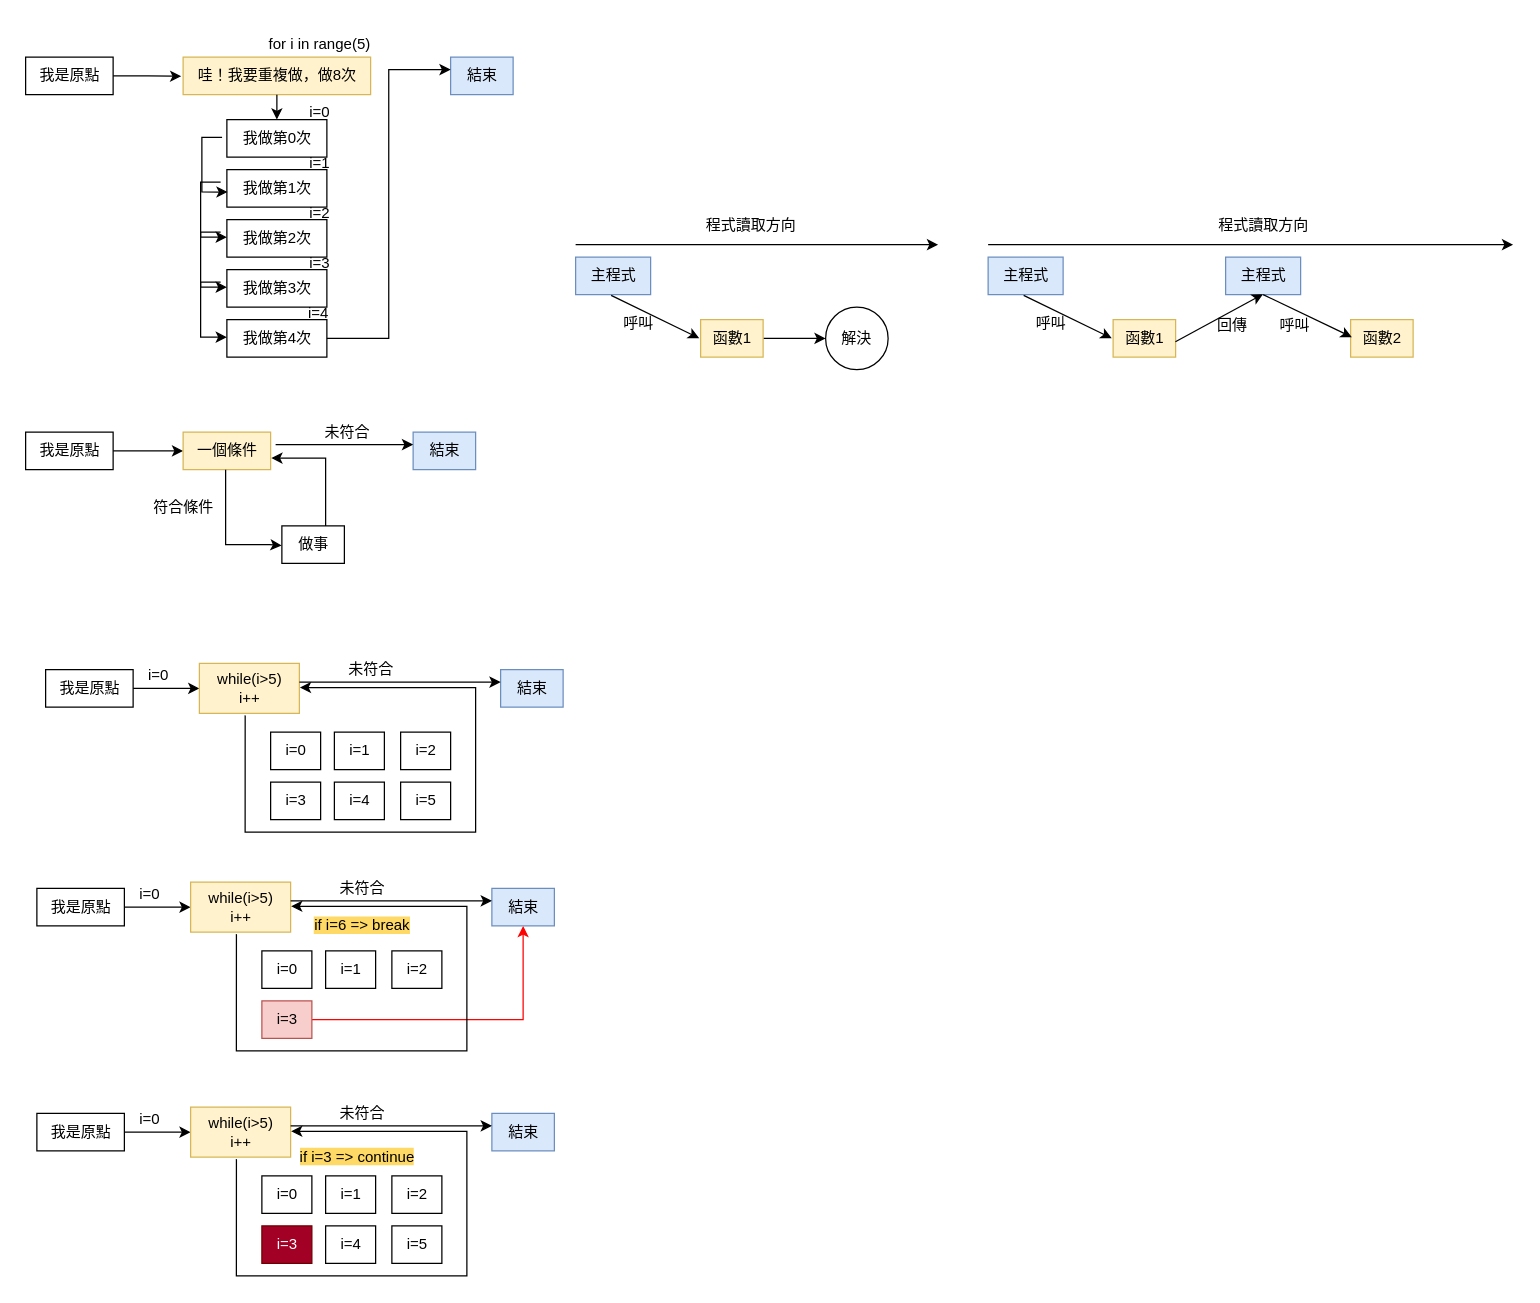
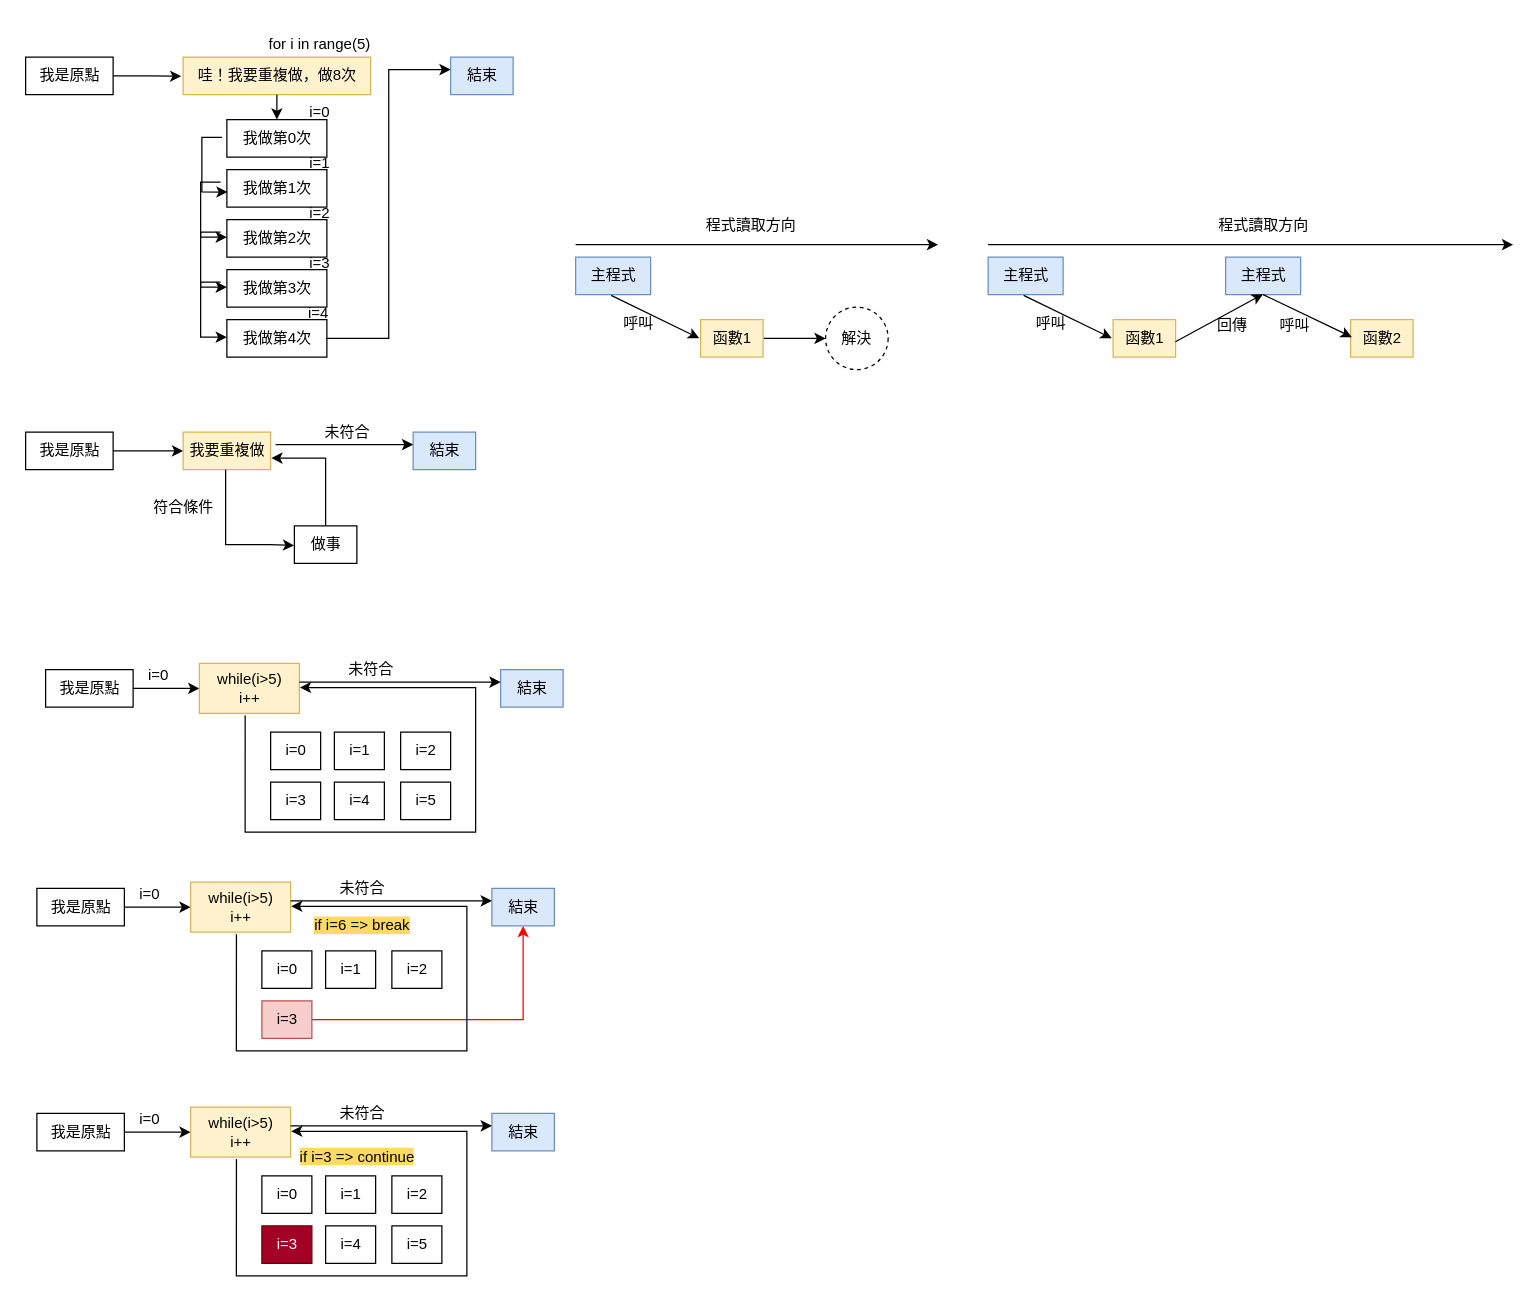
(857, 338) -> (857, 338)
(228, 451) -> (228, 451)
(313, 544) -> (326, 544)
